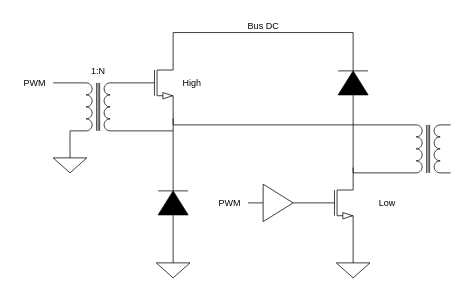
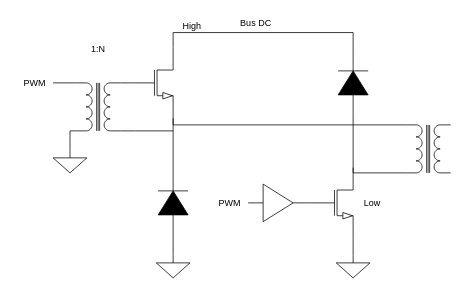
(263, 27) -> (255, 23)
(98, 72) -> (98, 49)
(192, 83) -> (192, 27)
(387, 203) -> (372, 203)
